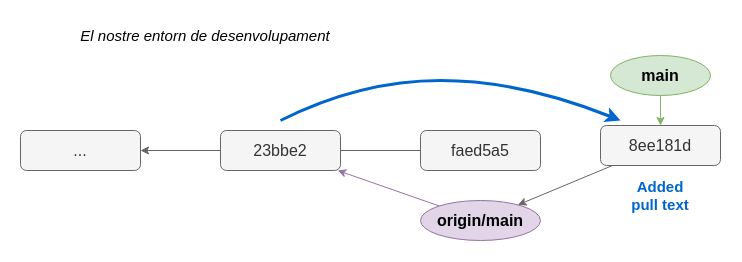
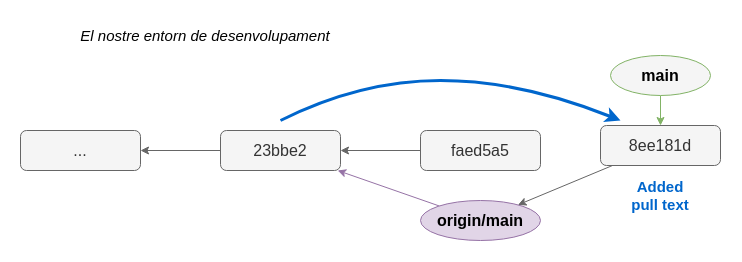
(661, 76) -> (661, 76)
(346, 151) -> (348, 151)
